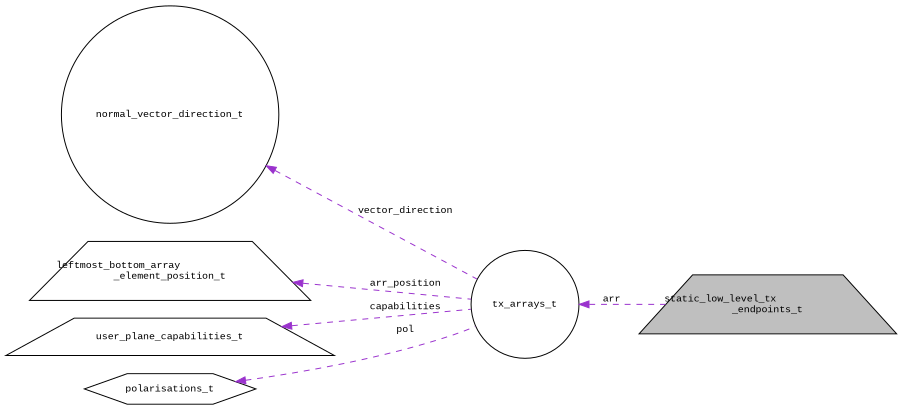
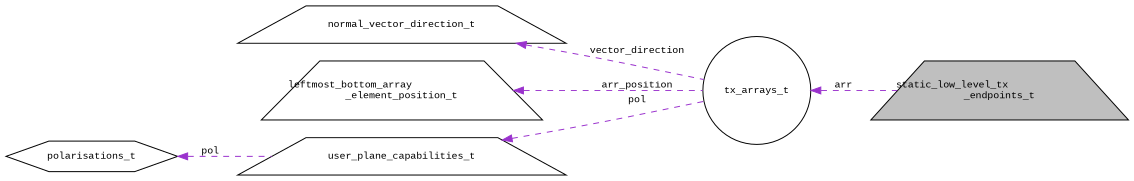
(170, 115) -> (402, 25)
(403, 307) -> (634, 100)
(362, 360) -> (230, 156)
